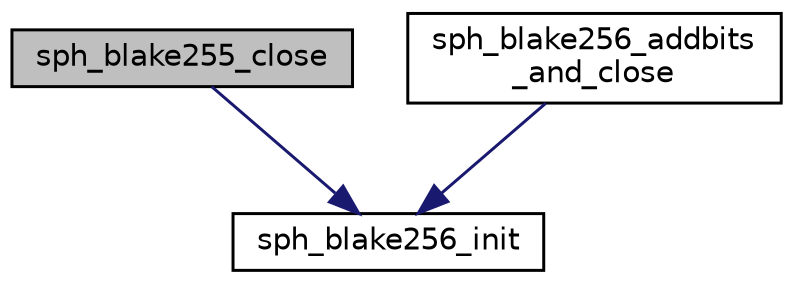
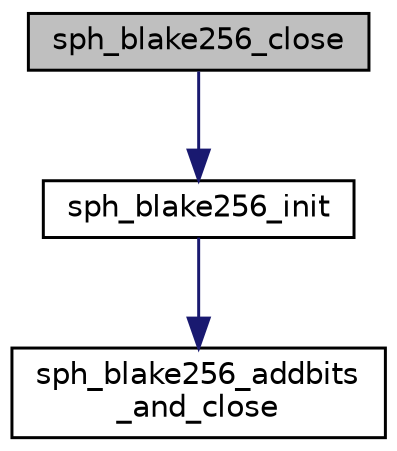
(182, 58) -> (199, 42)
(493, 148) -> (199, 278)
